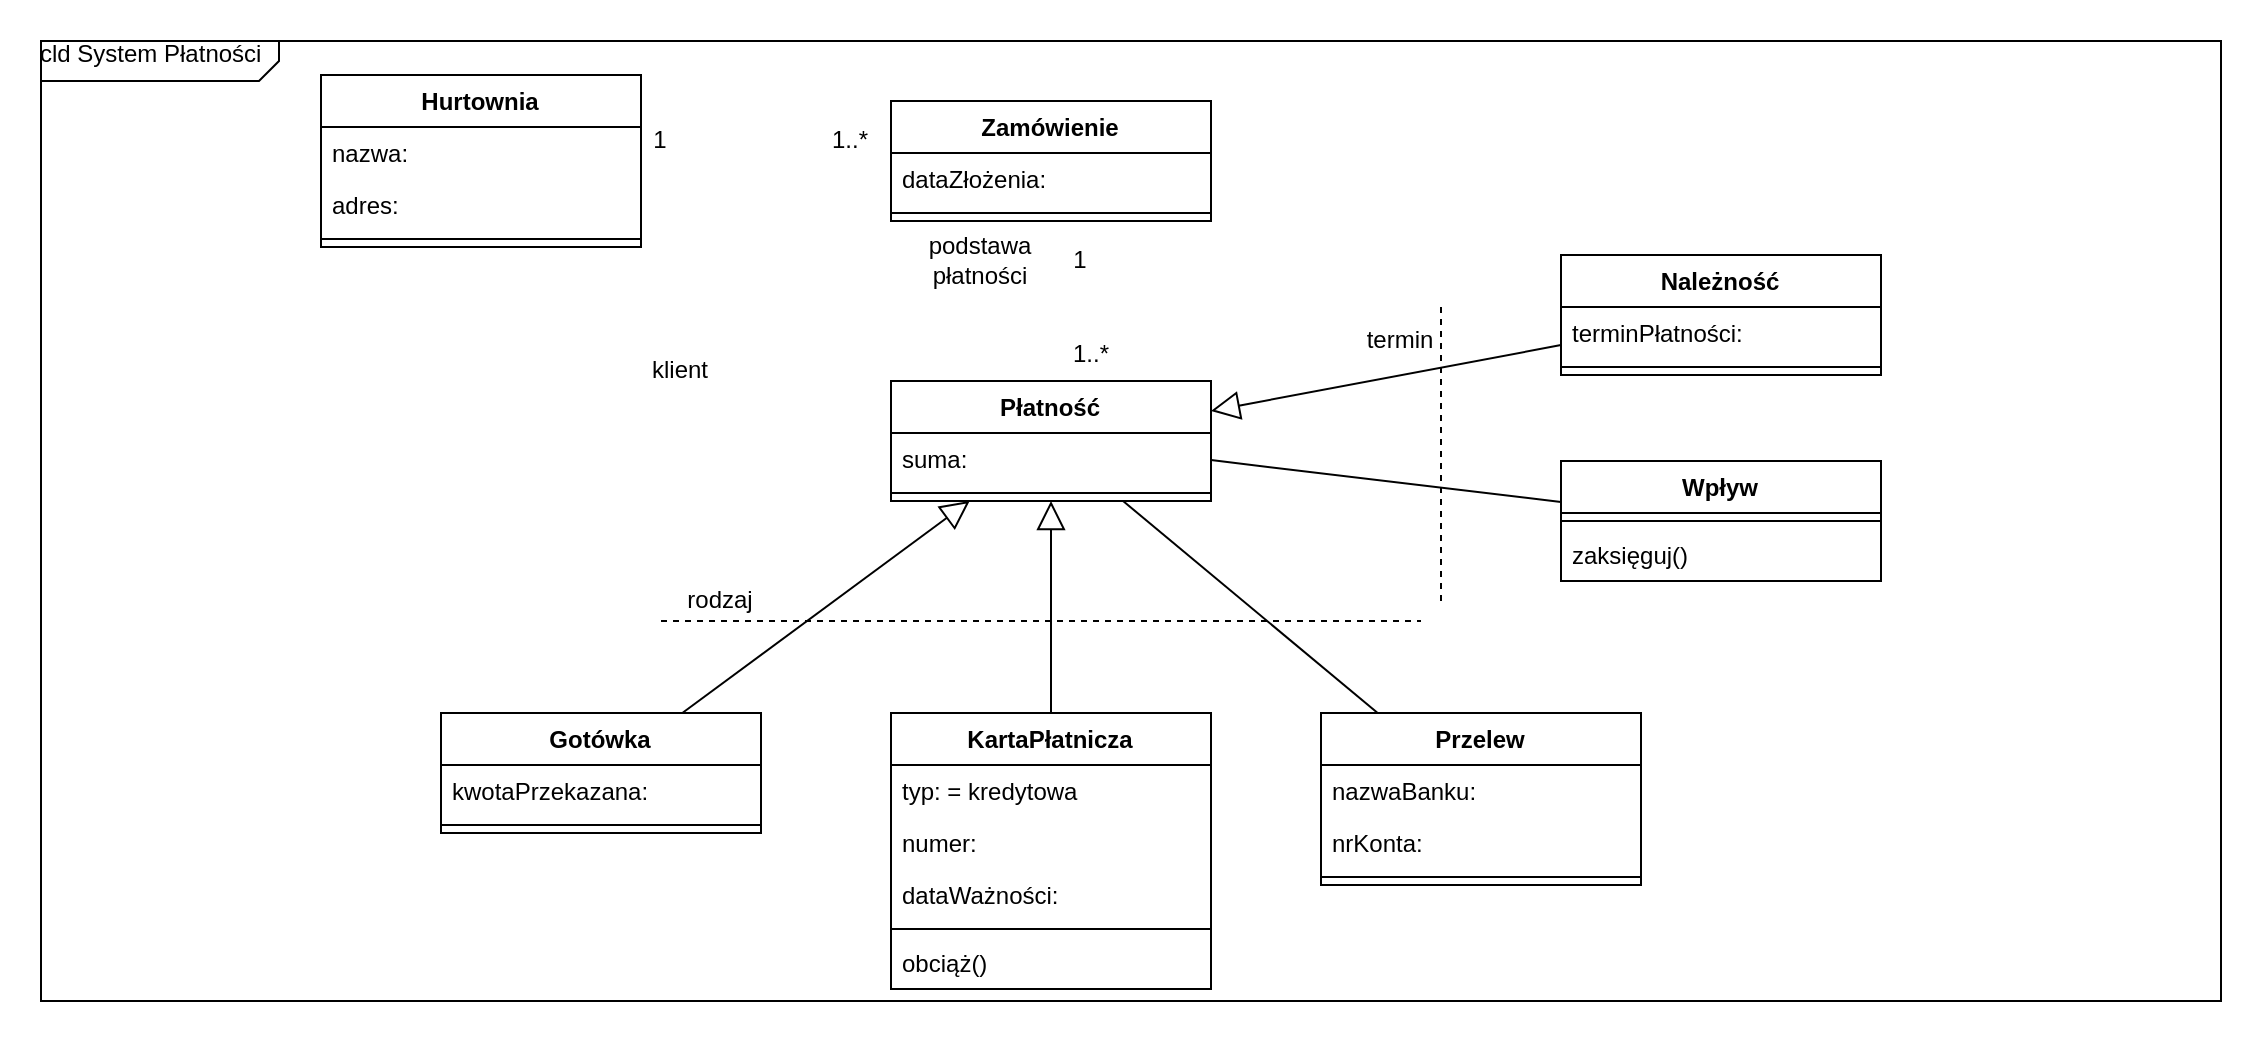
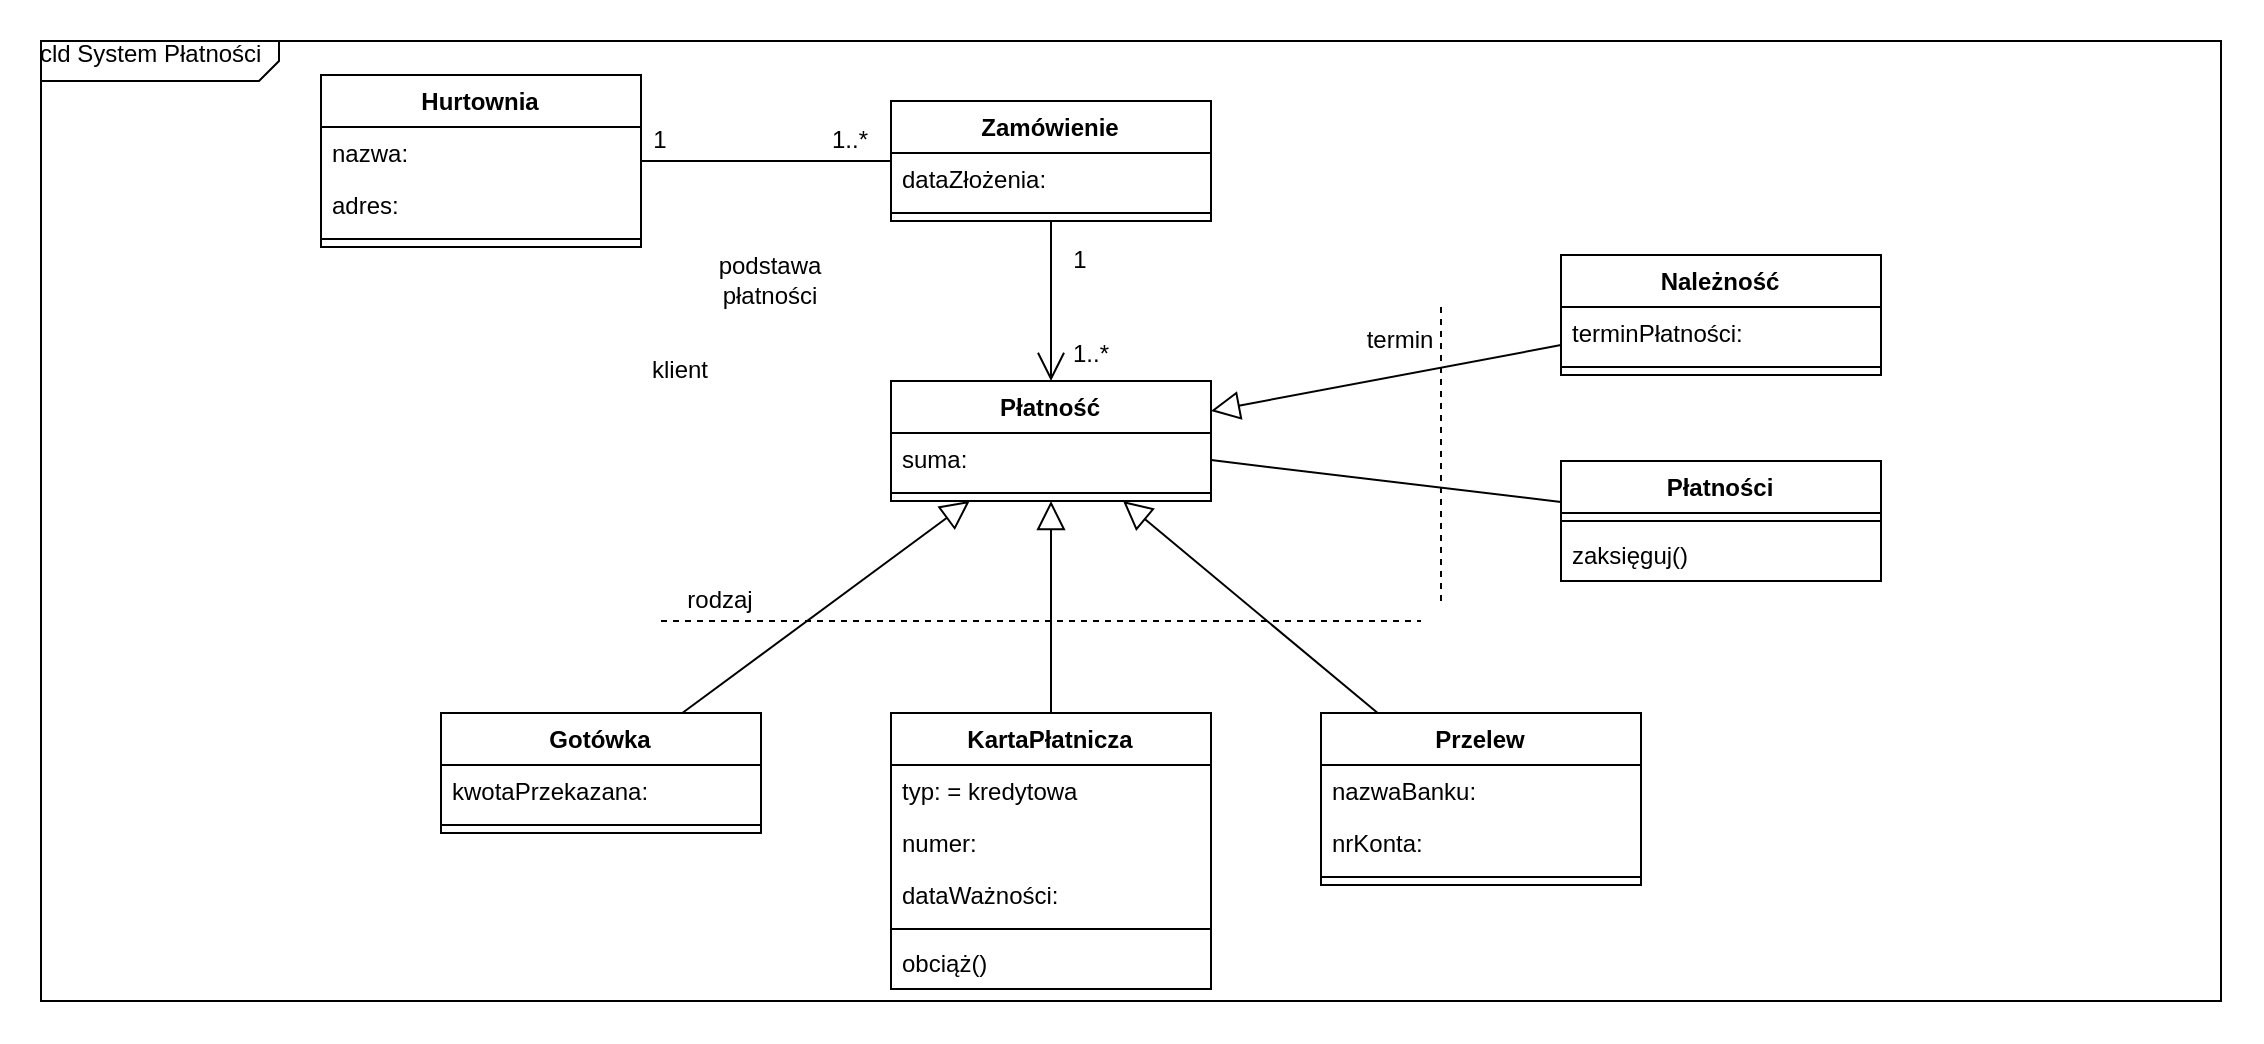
none -> (766, 161)
(981, 261) -> (771, 281)
none -> (1051, 300)
(1720, 488) -> (1720, 488)
(1137, 513) -> (1146, 520)
